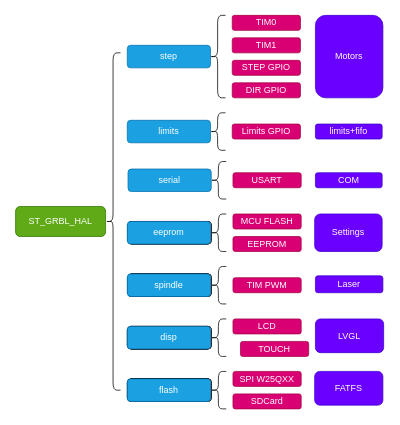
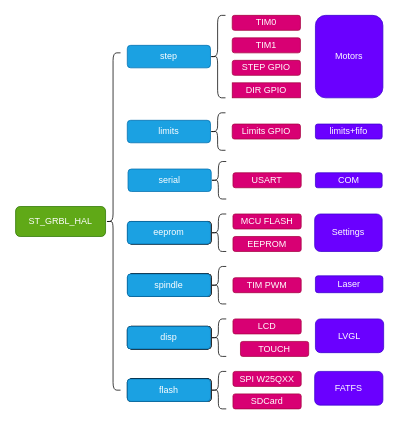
(266, 90) -> (266, 90)
